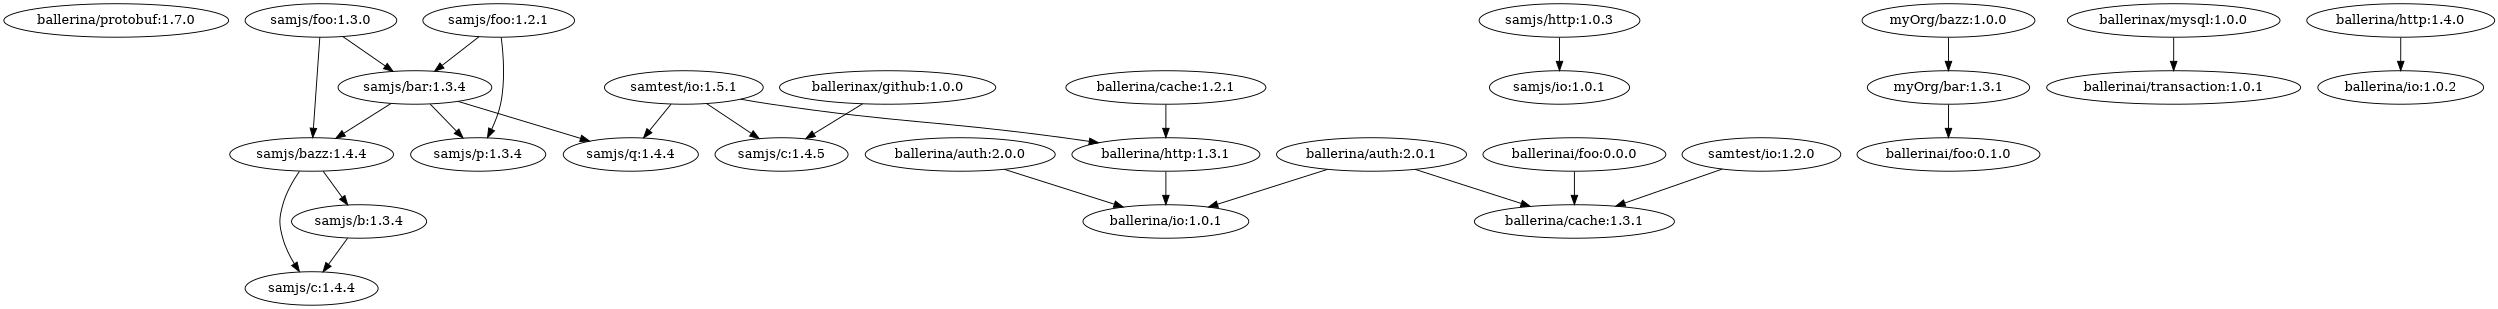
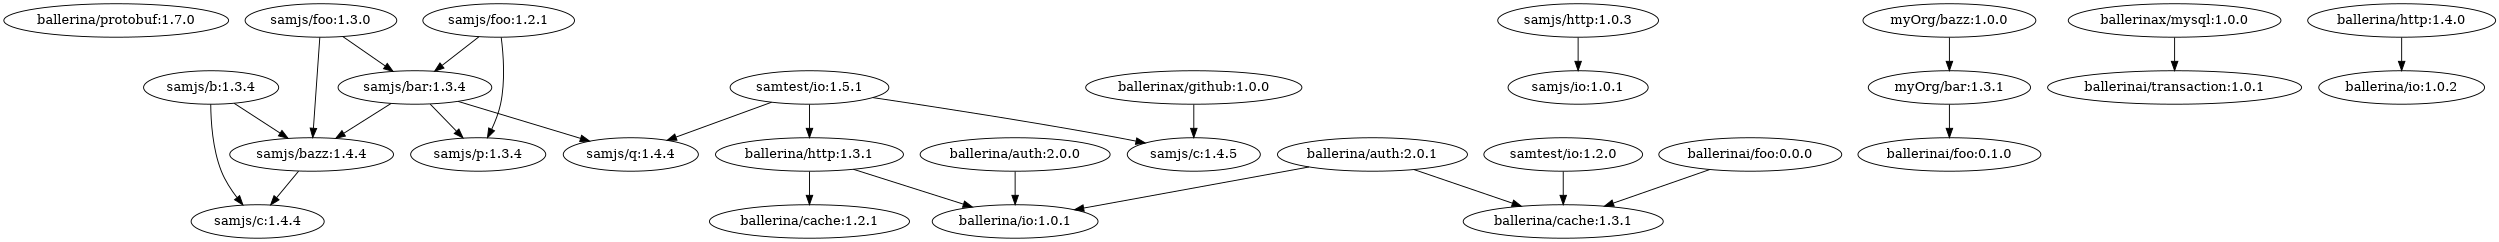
(1166, 116) -> (809, 183)
(333, 184) -> (257, 118)
